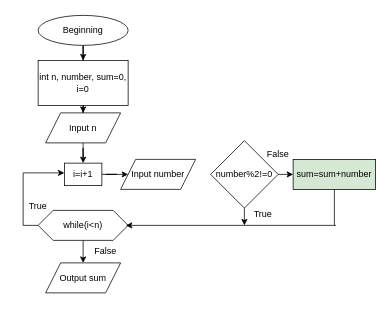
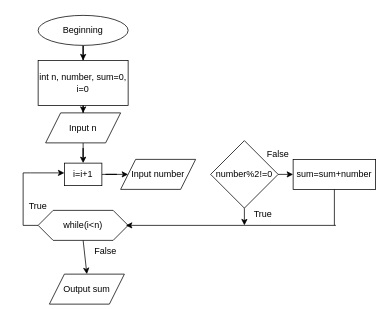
(334, 174) -> (334, 174)
(83, 278) -> (87, 289)
